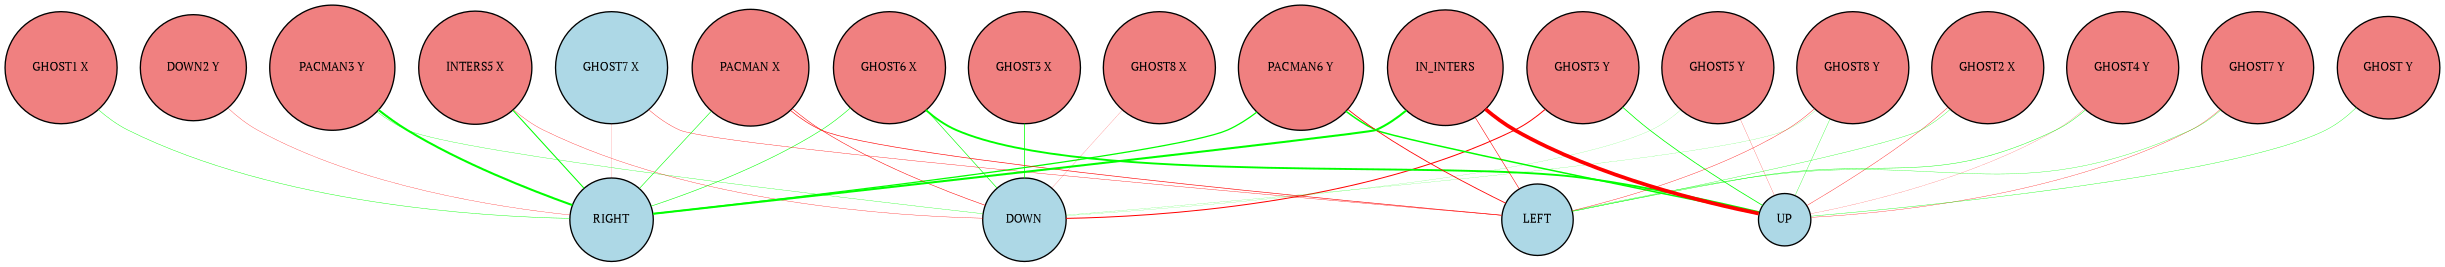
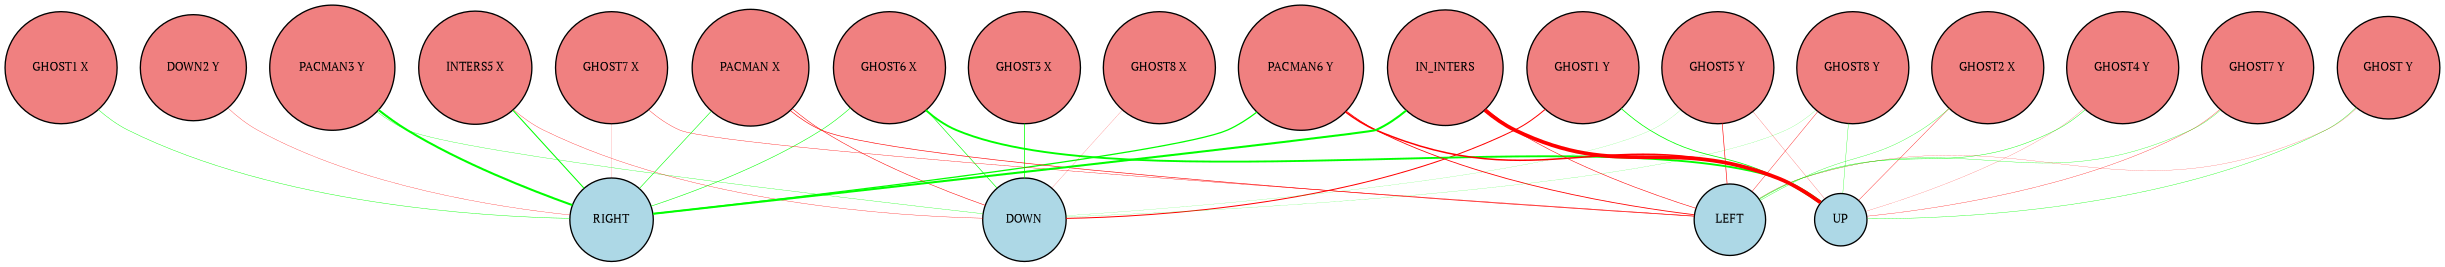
(612, 68) -> (612, 68)
(1583, 68) -> (1583, 68)
none -> (1724, 142)
(1487, 156) -> (1583, 157)
none -> (2122, 170)
